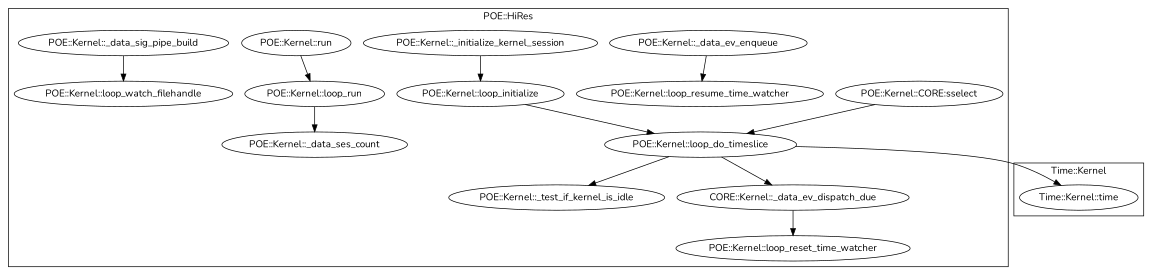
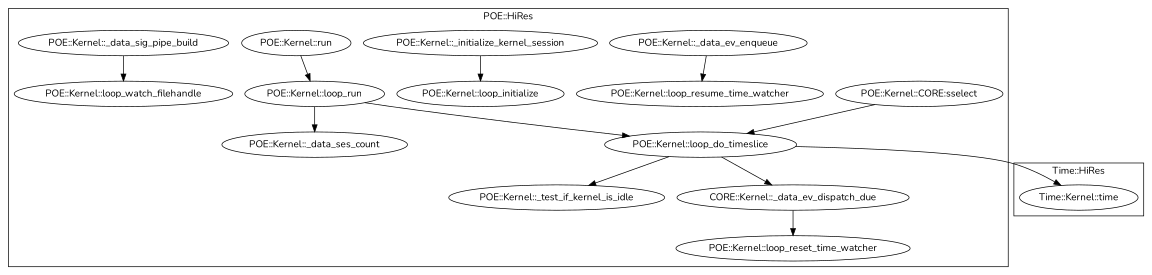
(586, 118) -> (493, 120)
(1079, 171) -> (1079, 171)
